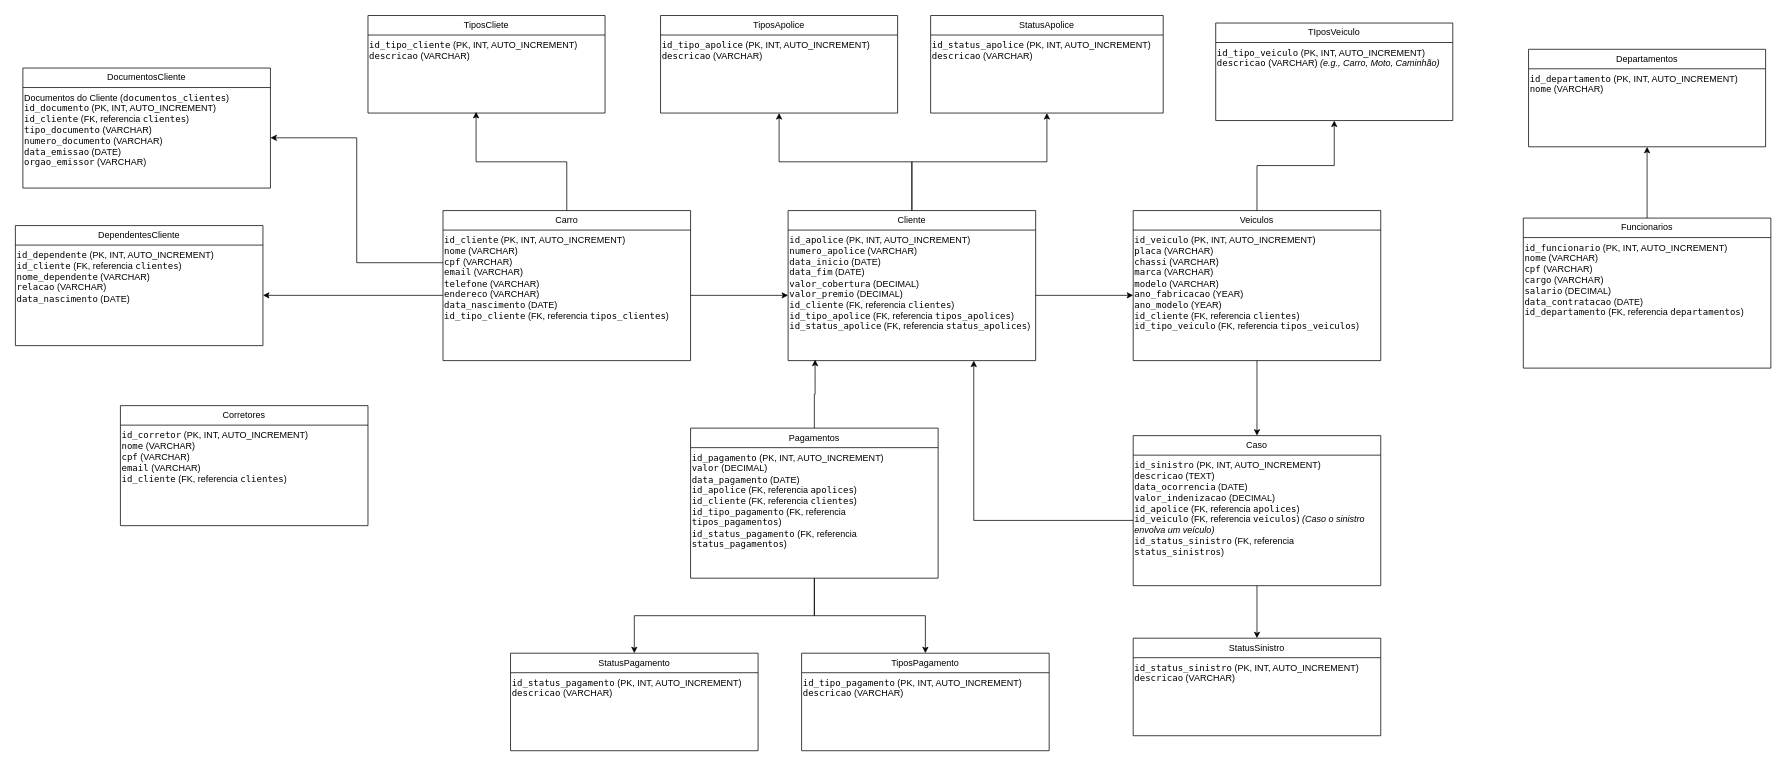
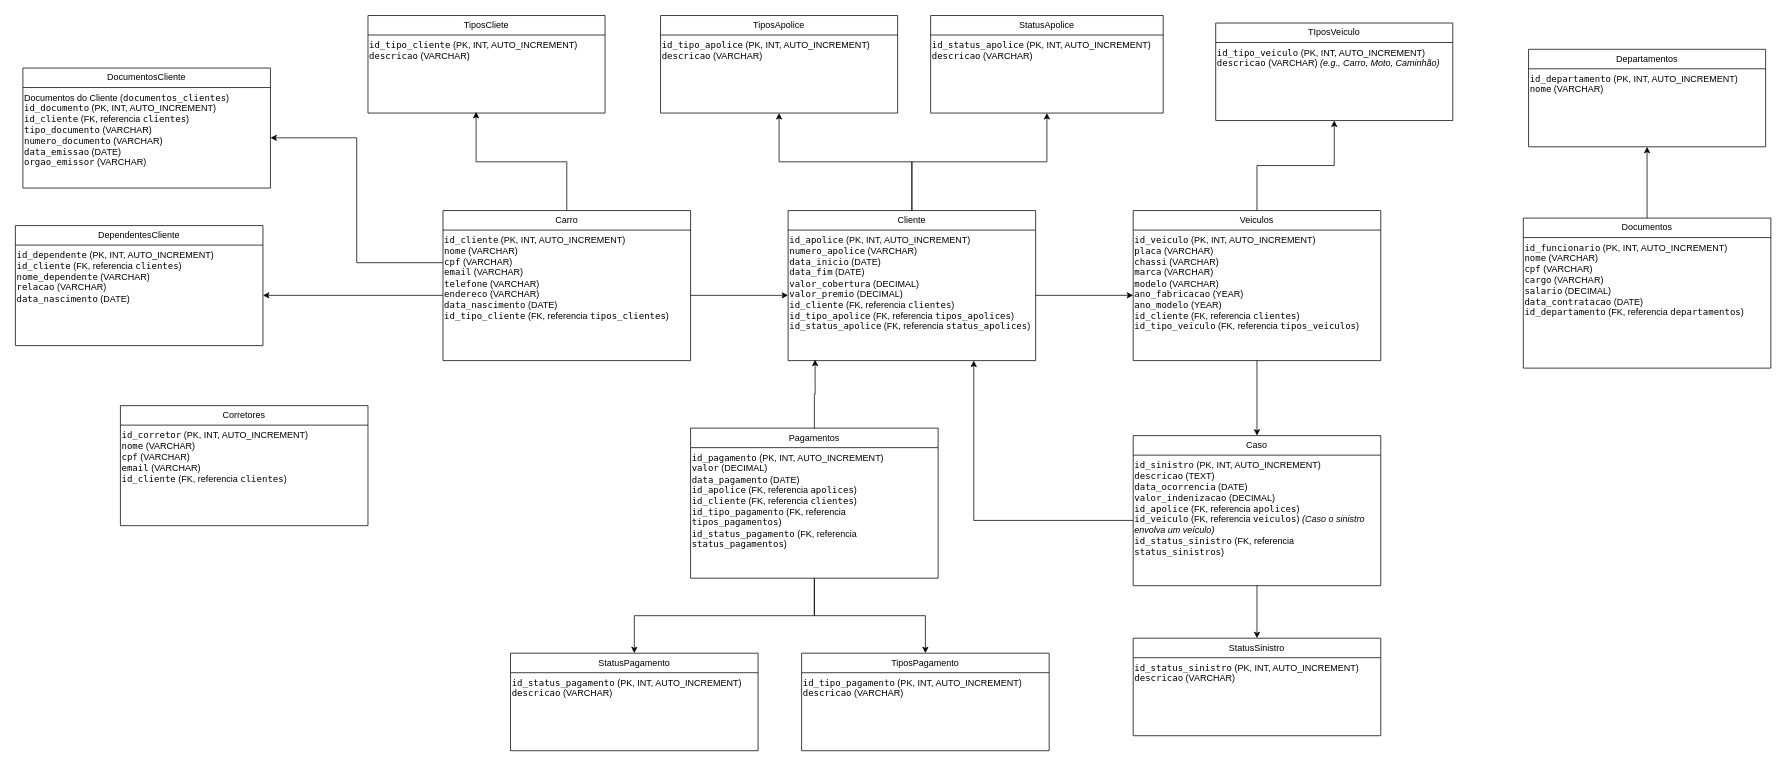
(1647, 228) -> (1647, 228)
